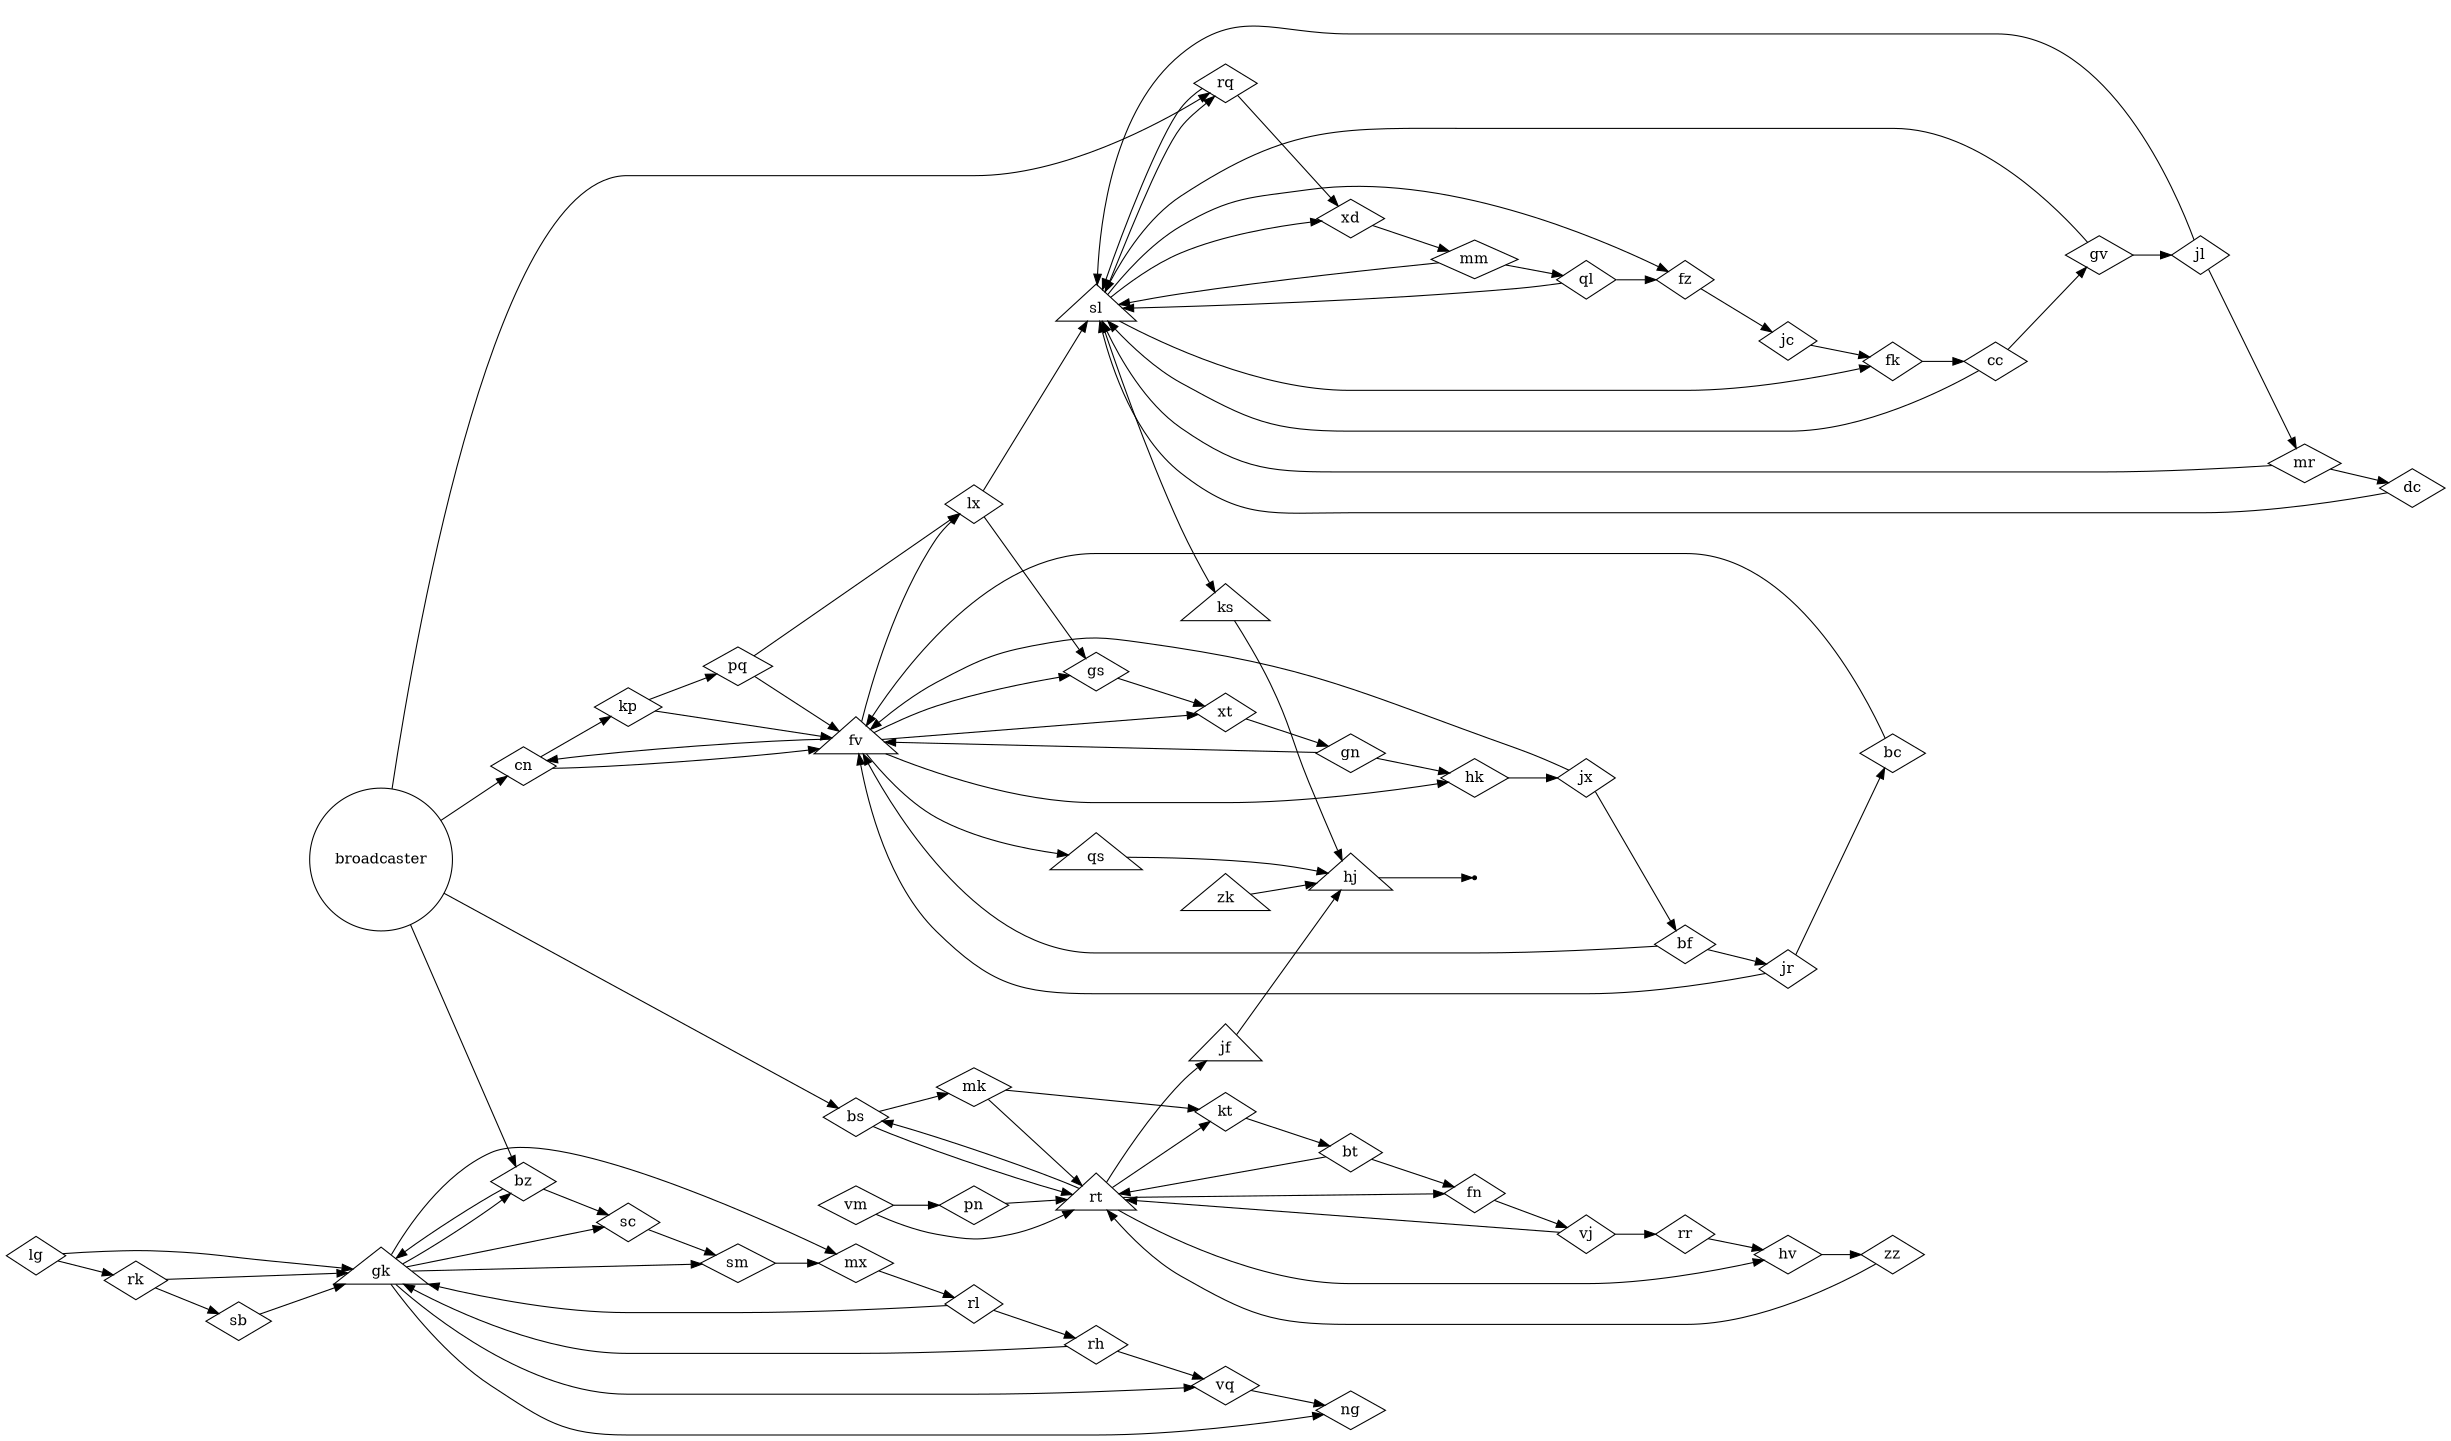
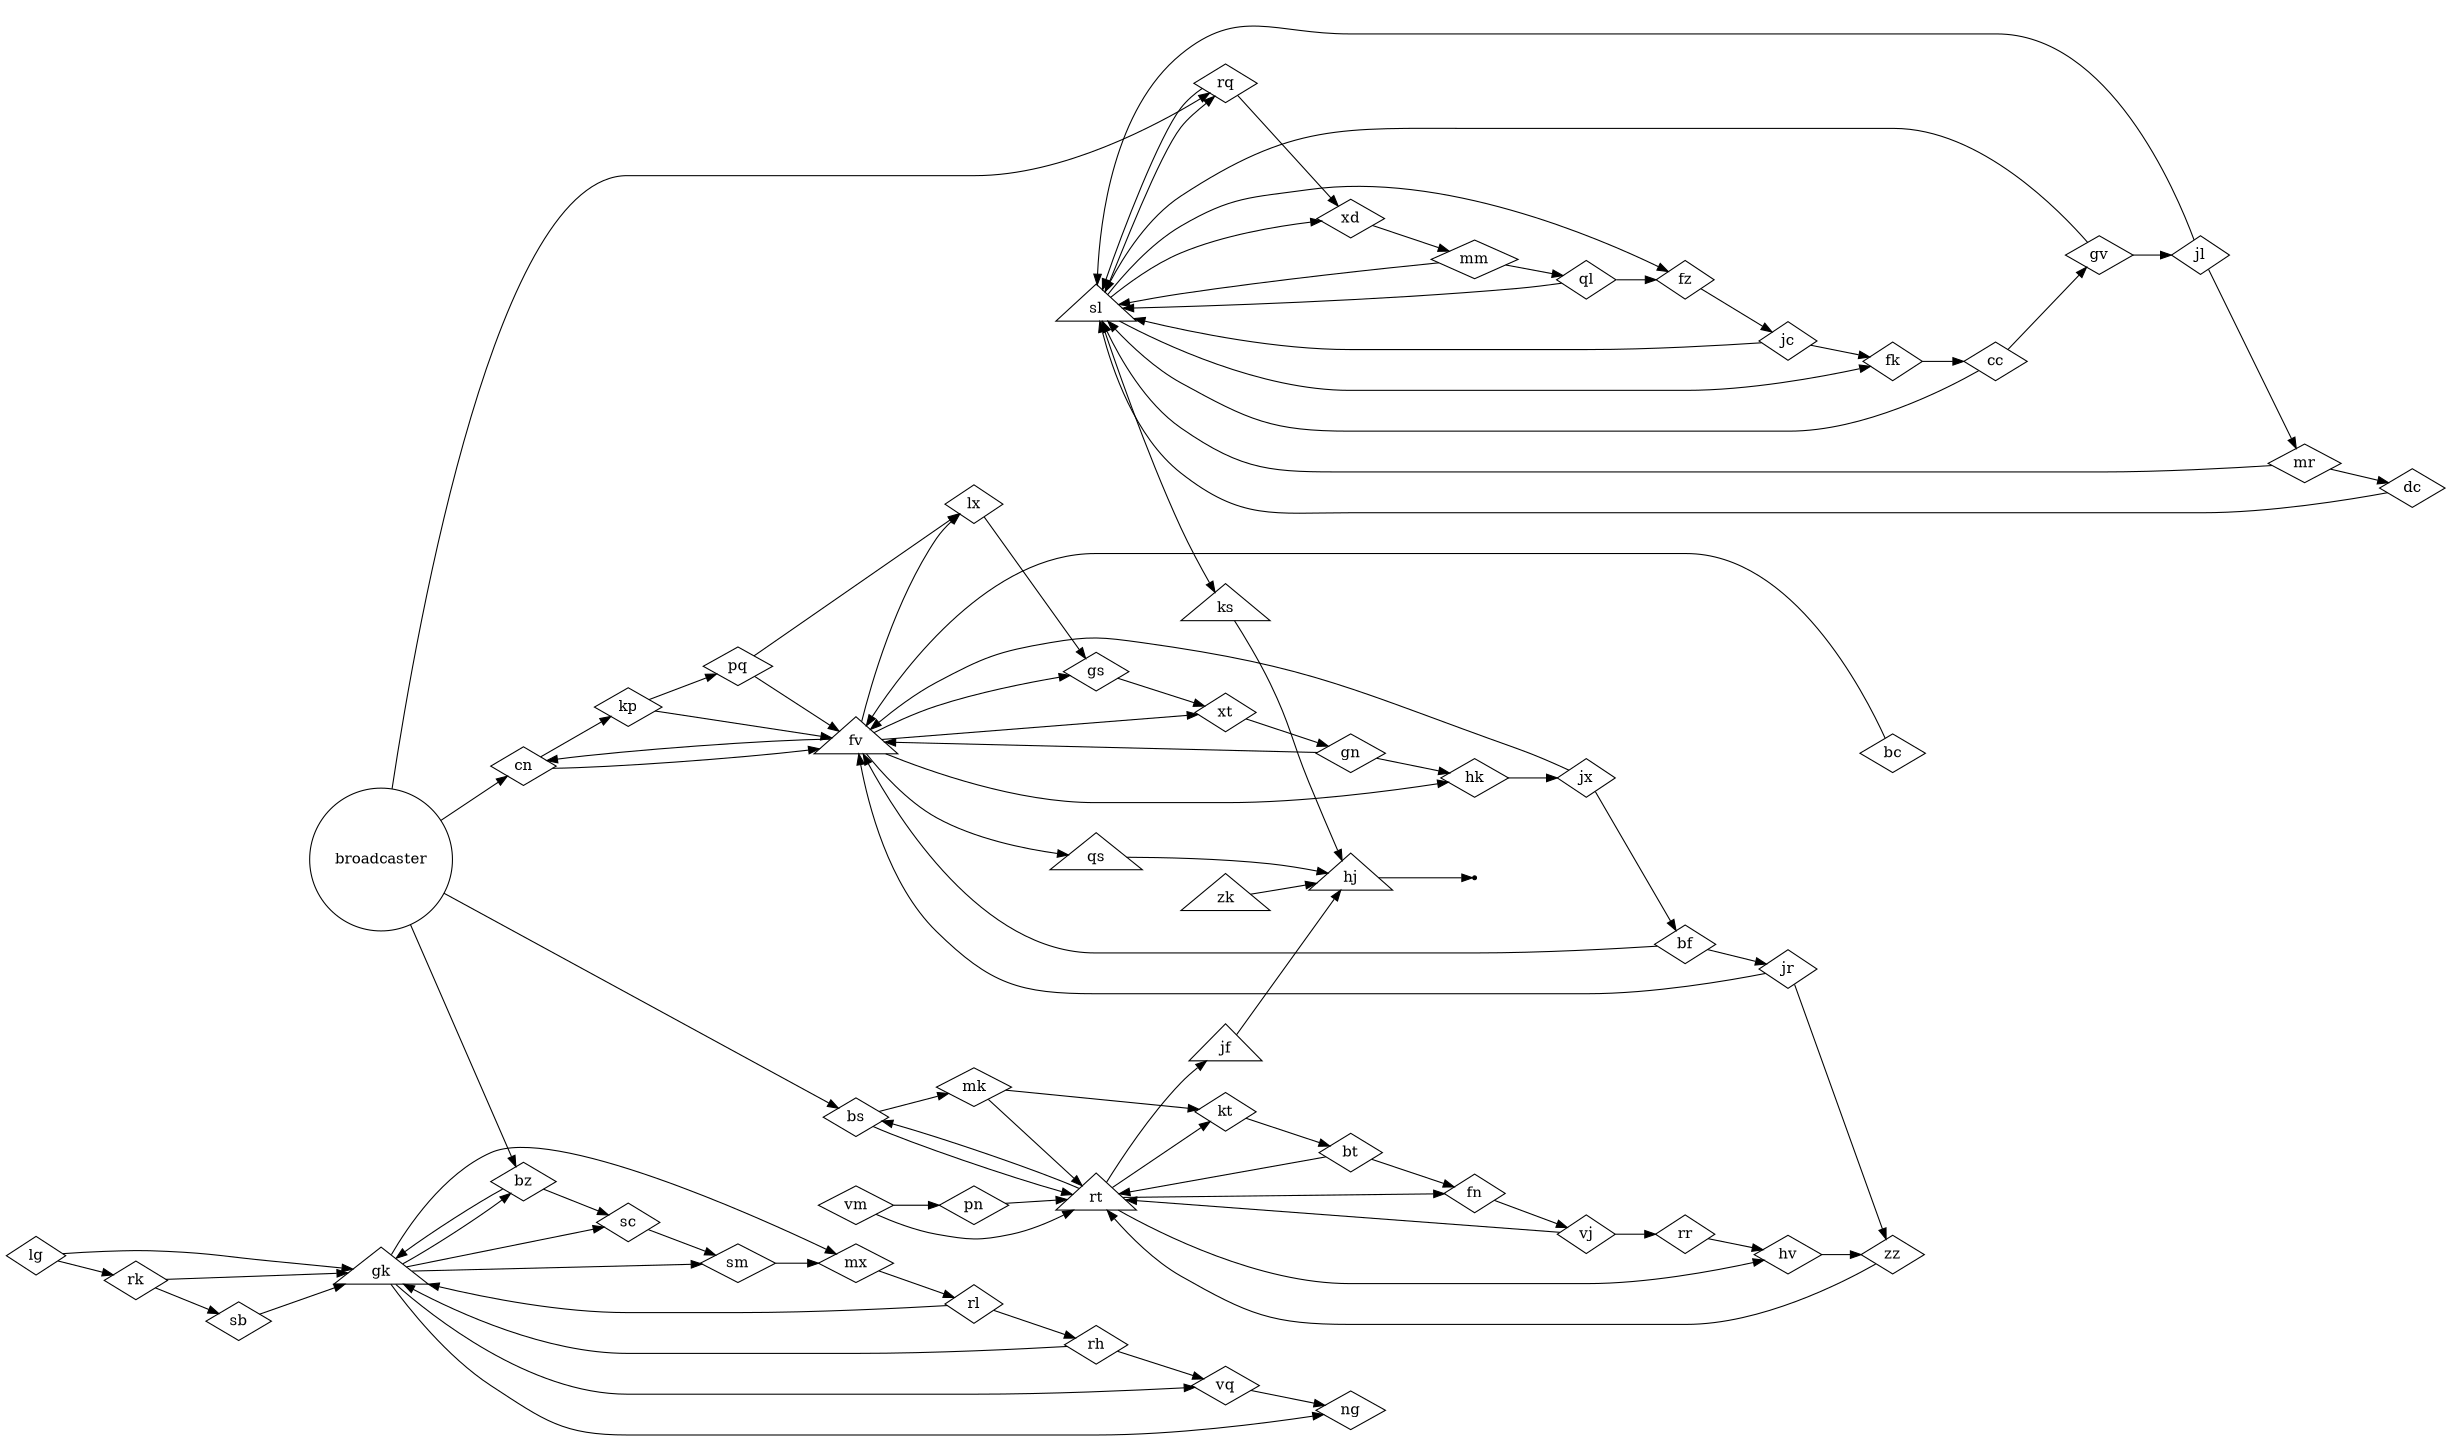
(1032, 411) -> (1452, 350)
(1838, 866) -> (1839, 1107)
